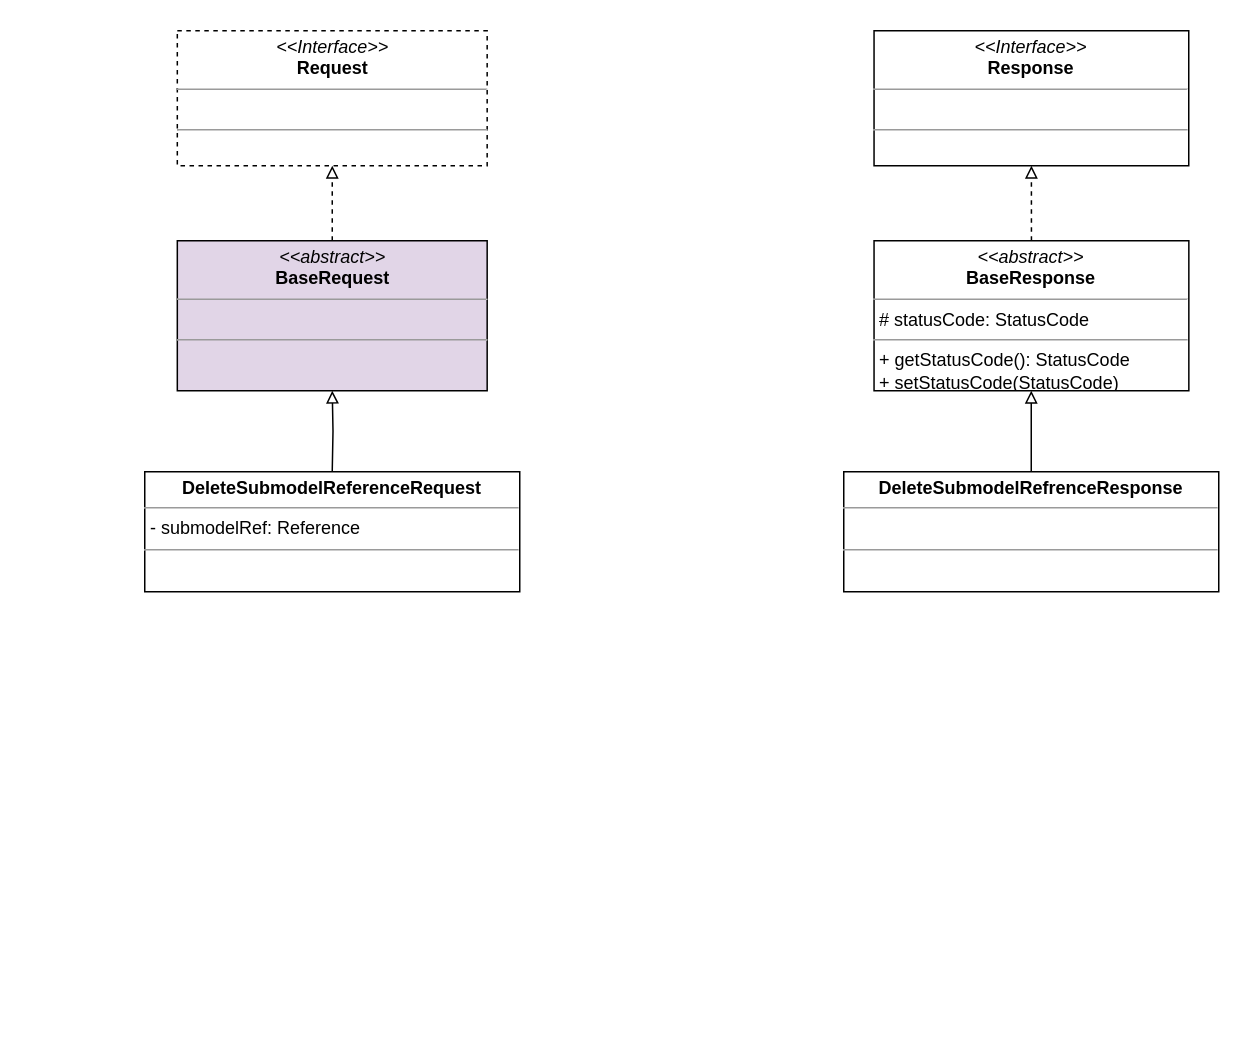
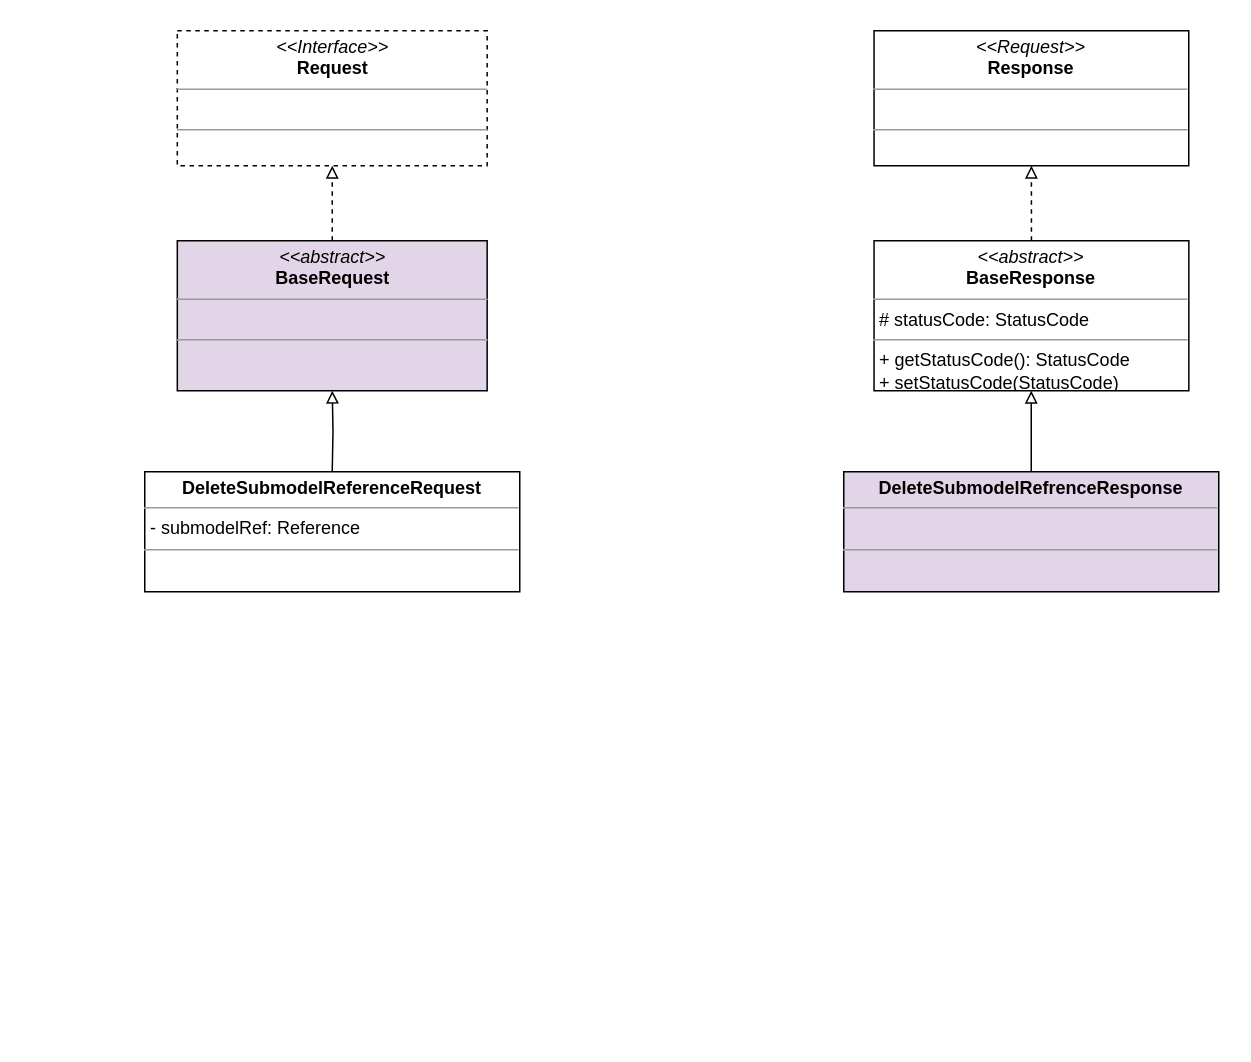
(939, 52) -> (929, 52)
(1031, 532) -> (1031, 532)
